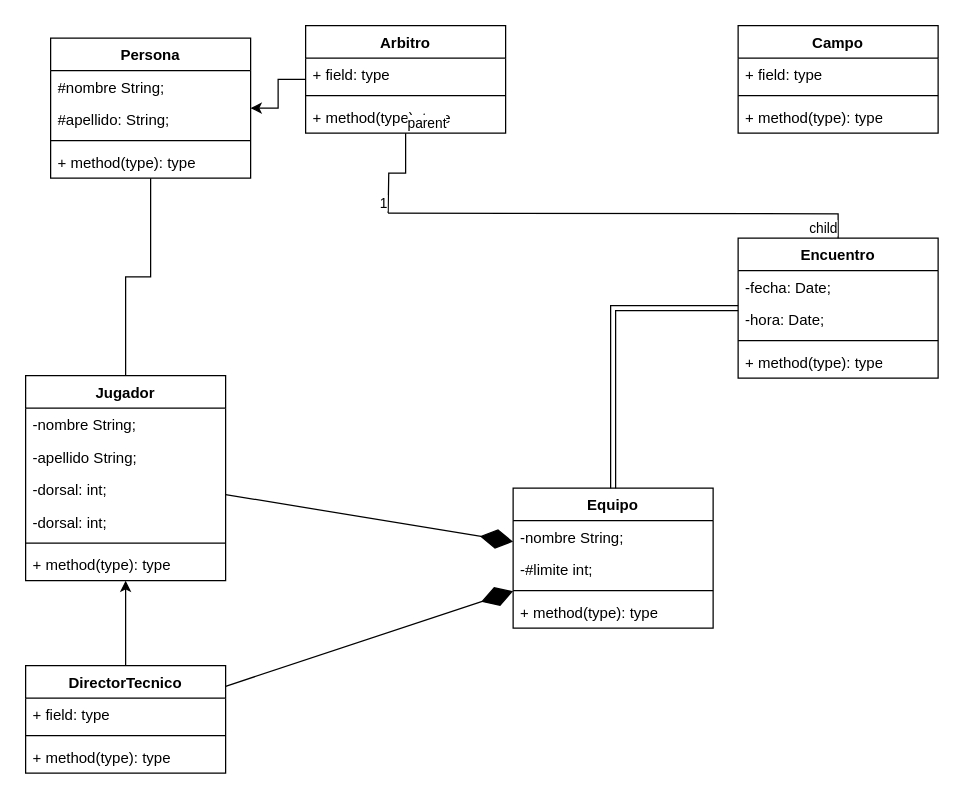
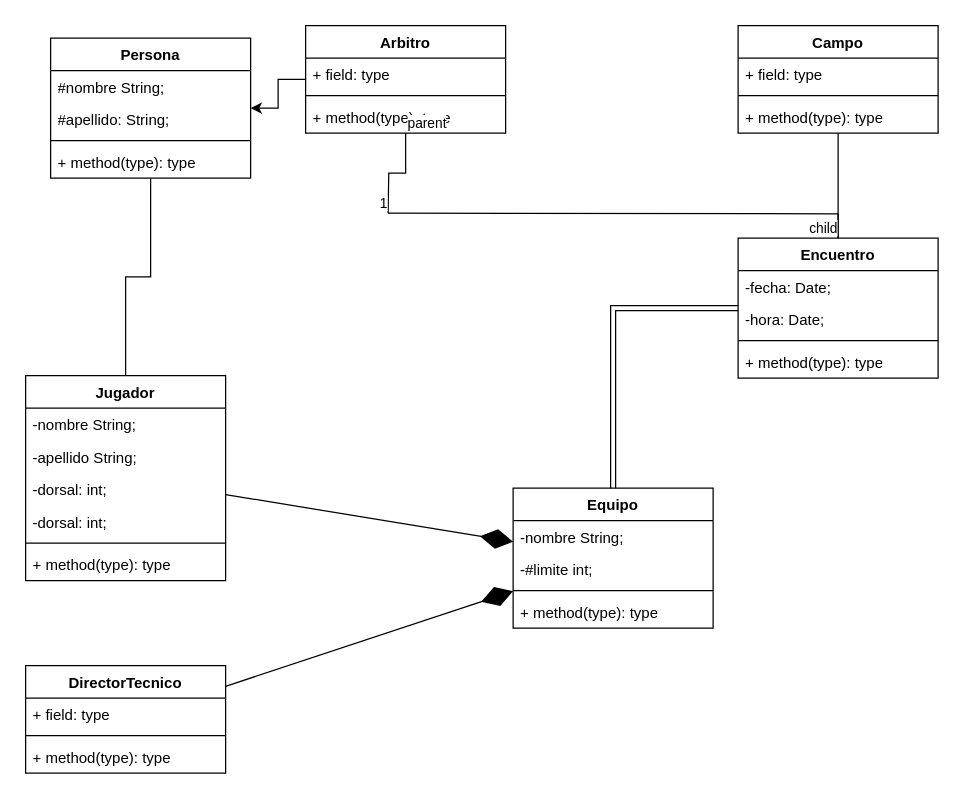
none -> (838, 174)
(126, 628) -> none
